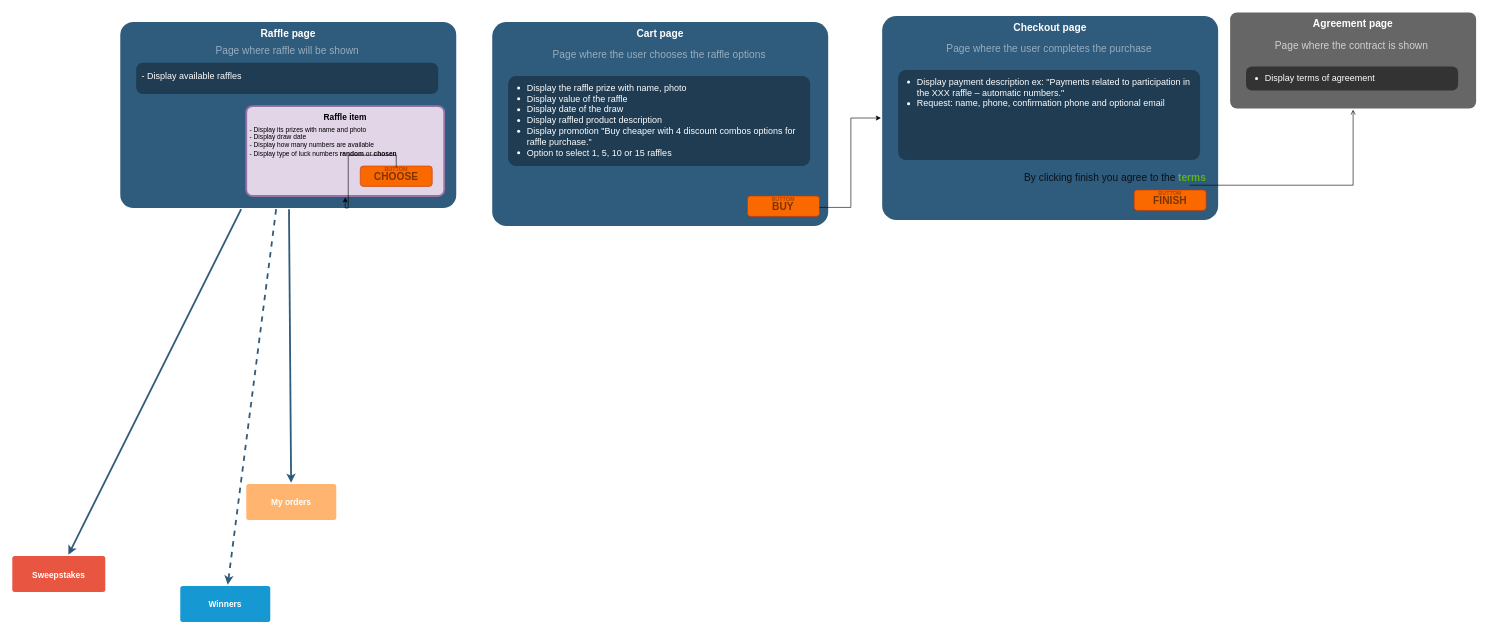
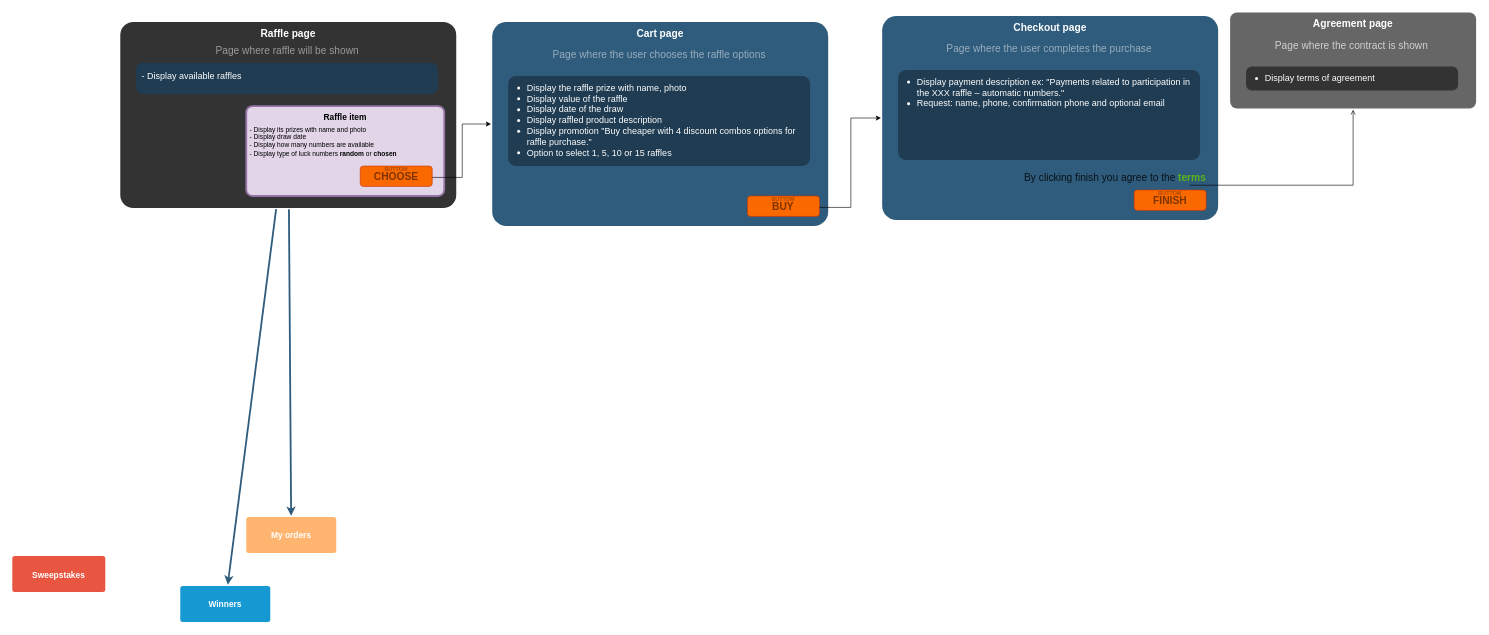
(288, 34) -> (288, 34)
(348, 155) -> (459, 177)
(156, 379) -> none
(253, 392) -> (253, 392)
(291, 502) -> (291, 535)
